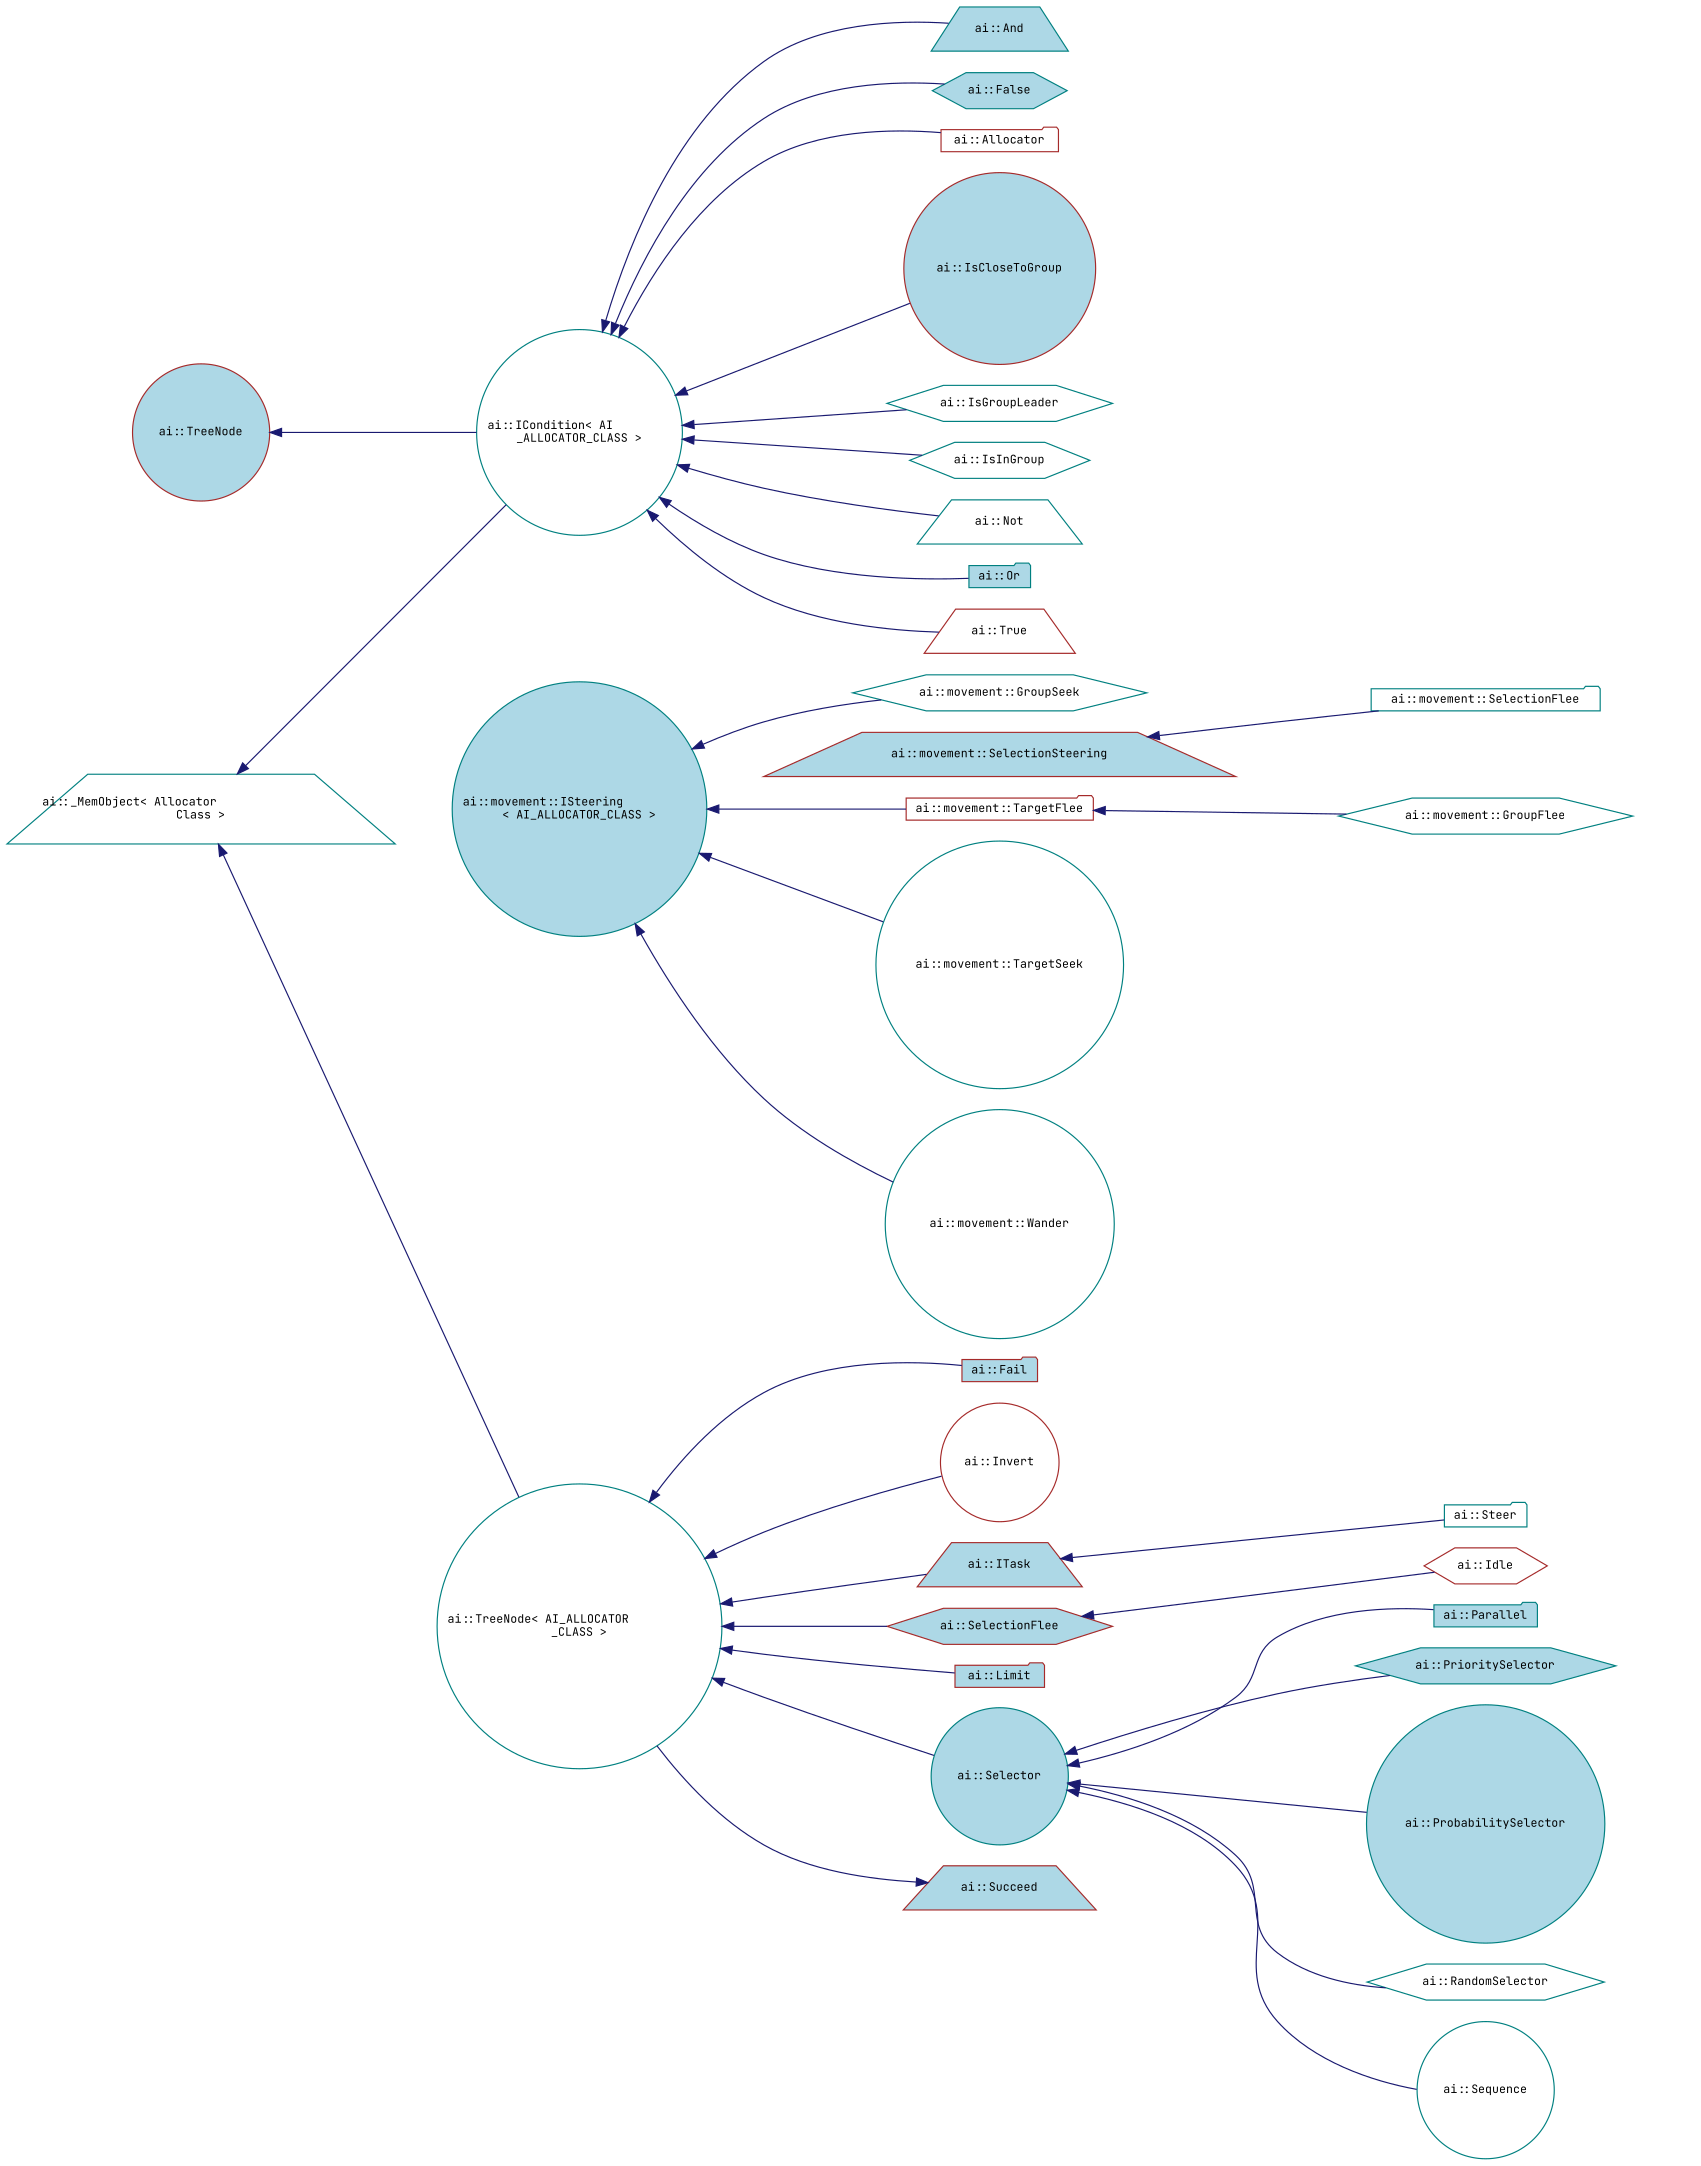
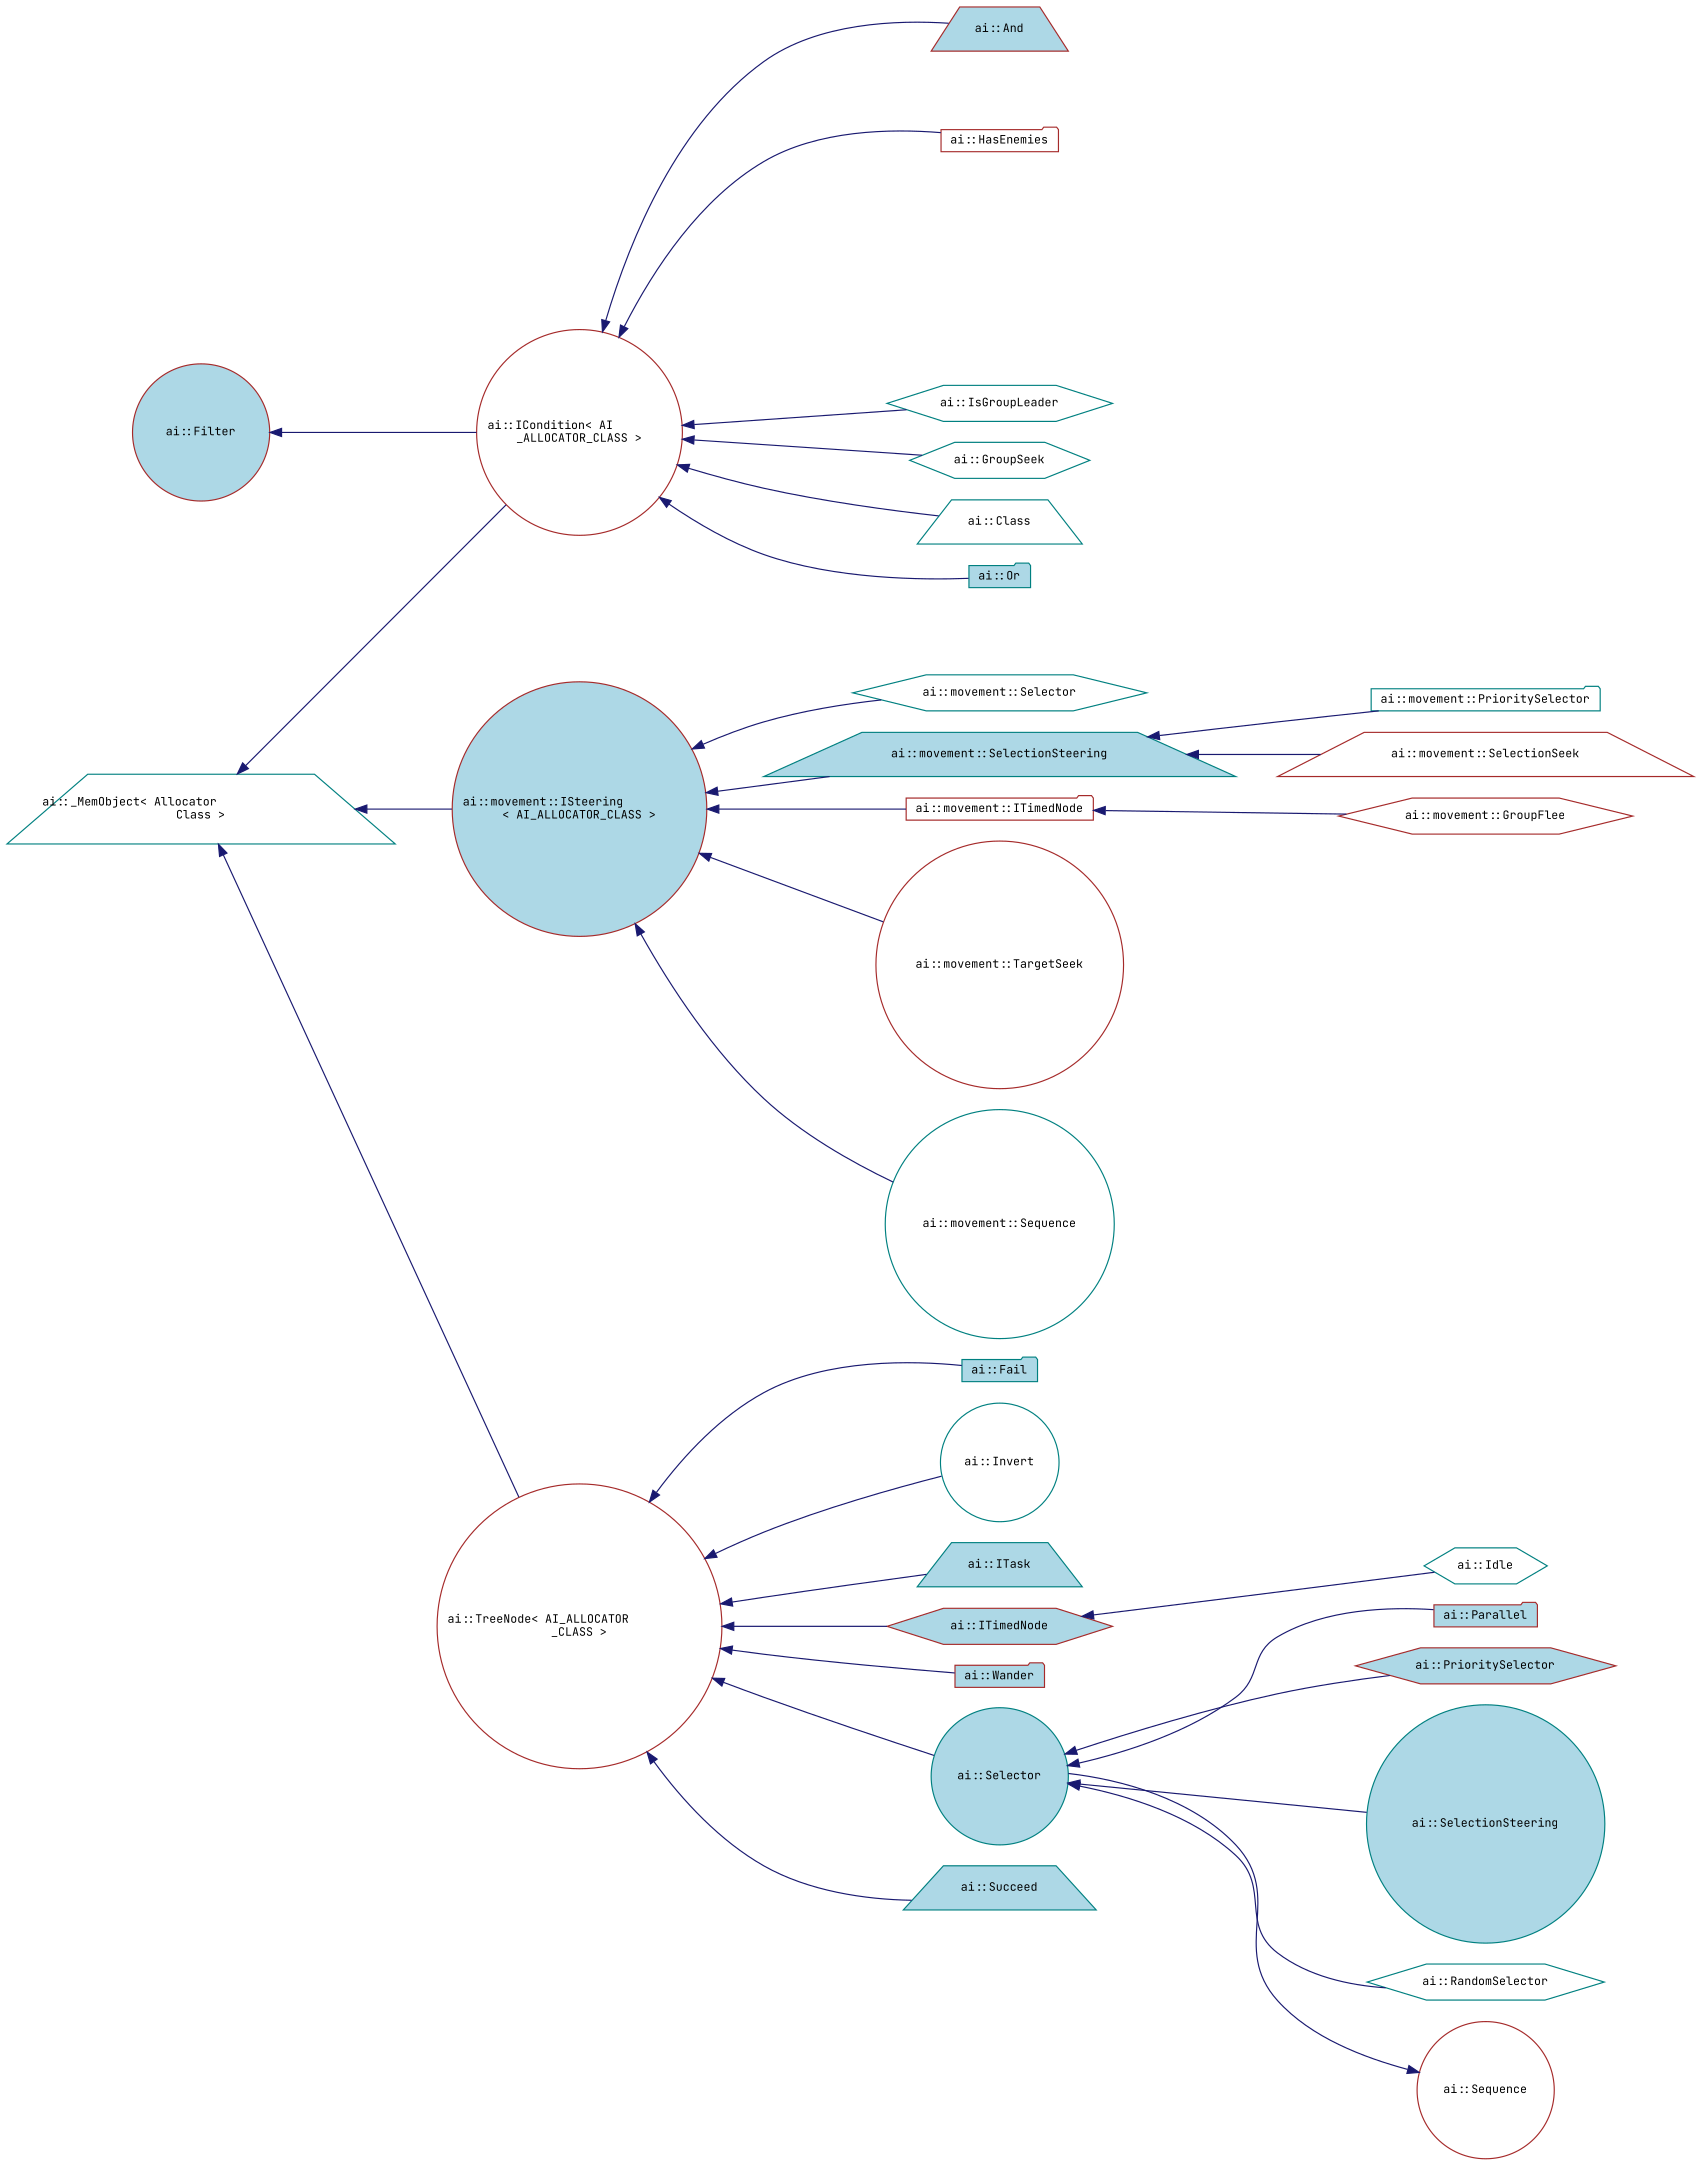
(1000, 29) -> (1000, 29)
(1000, 91) -> none
(1000, 141) -> (1000, 141)
(1000, 269) -> none
(201, 432) -> (201, 432)
(580, 432) -> (580, 432)
(1000, 460) -> (1000, 460)
(1000, 522) -> (1000, 522)
(1000, 631) -> none
(1000, 693) -> (1000, 693)
(1486, 700) -> (1486, 700)
(1000, 754) -> (1000, 754)
none -> (1486, 754)
none -> (774, 784)
none -> (409, 809)
(580, 809) -> (580, 809)
(1000, 809) -> (1000, 809)
(1486, 816) -> (1486, 816)
(1000, 965) -> (1000, 965)
(1000, 1224) -> (1000, 1224)
(1000, 1371) -> (1000, 1371)
(1000, 1462) -> (1000, 1462)
(1486, 1516) -> none
(1000, 1565) -> (1000, 1565)
(1486, 1566) -> (1486, 1566)
(1486, 1616) -> (1486, 1616)
(580, 1626) -> (580, 1626)
(1000, 1626) -> (1000, 1626)
(1486, 1666) -> (1486, 1666)
(1000, 1676) -> (1000, 1676)
(1486, 1824) -> (1486, 1824)
(769, 1848) -> (764, 1866)
(1000, 1888) -> (1000, 1888)
(1257, 1947) -> (1256, 1942)
(1486, 2090) -> (1486, 2090)
